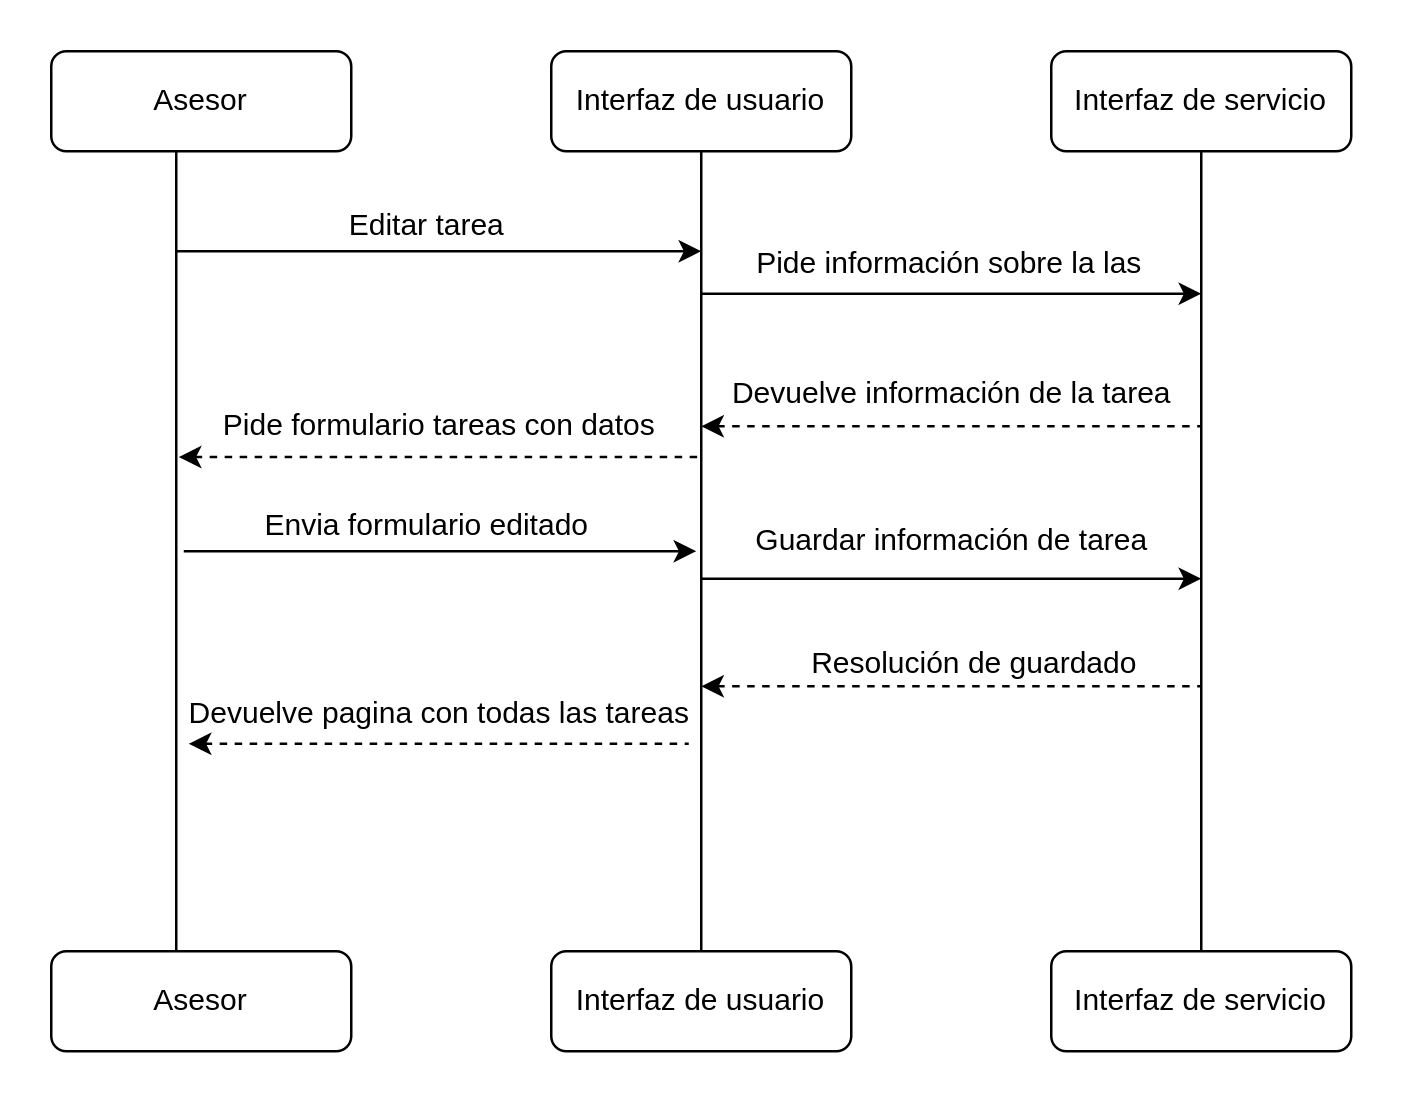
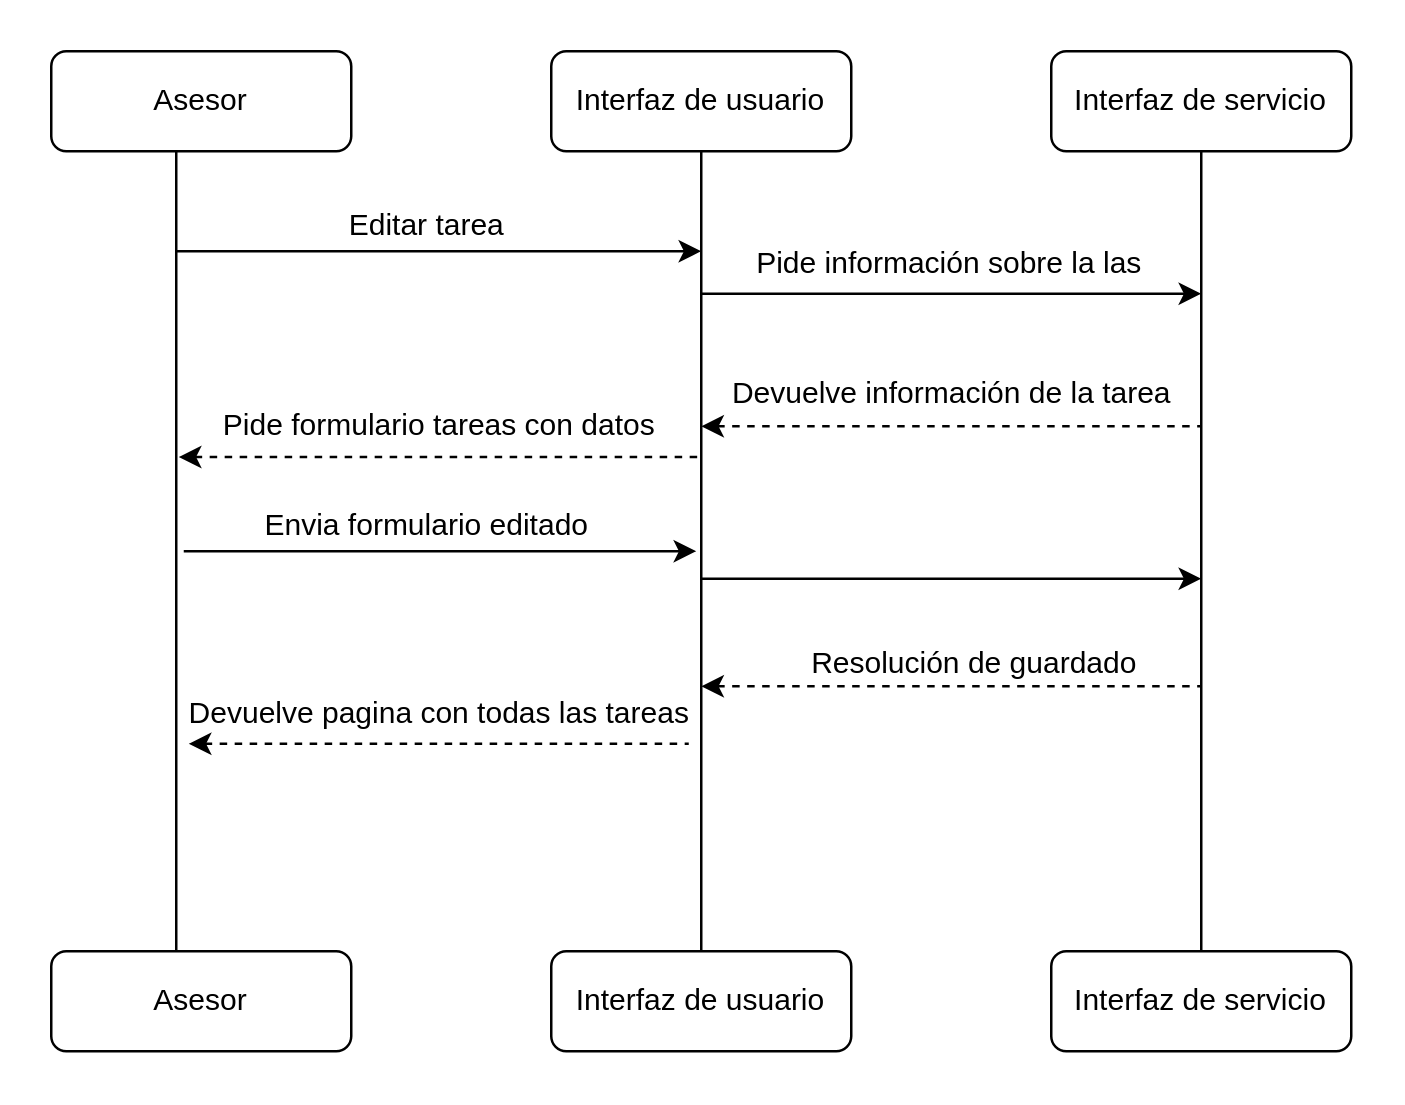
(951, 541) -> none
